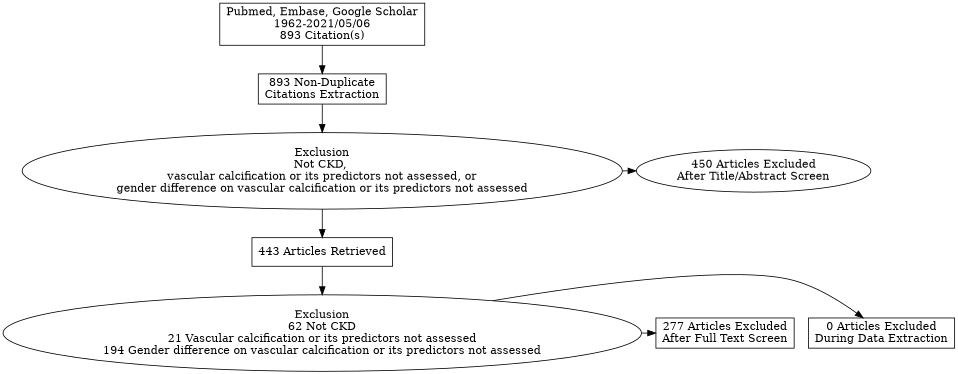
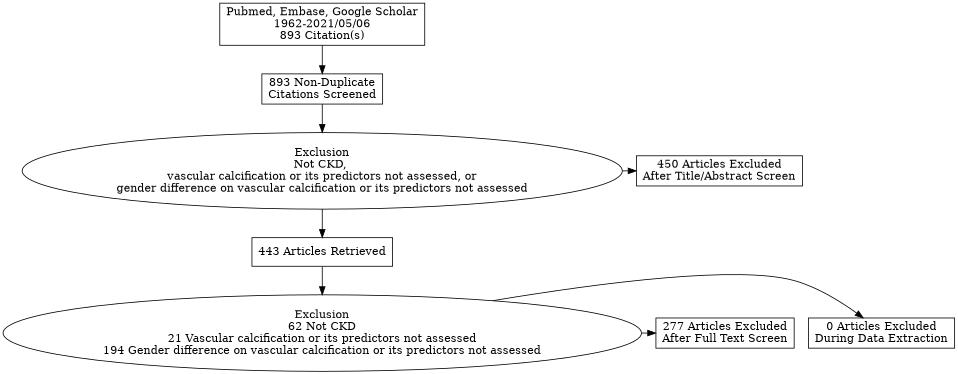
(322, 89) -> (322, 89)
(754, 171) -> (719, 171)
